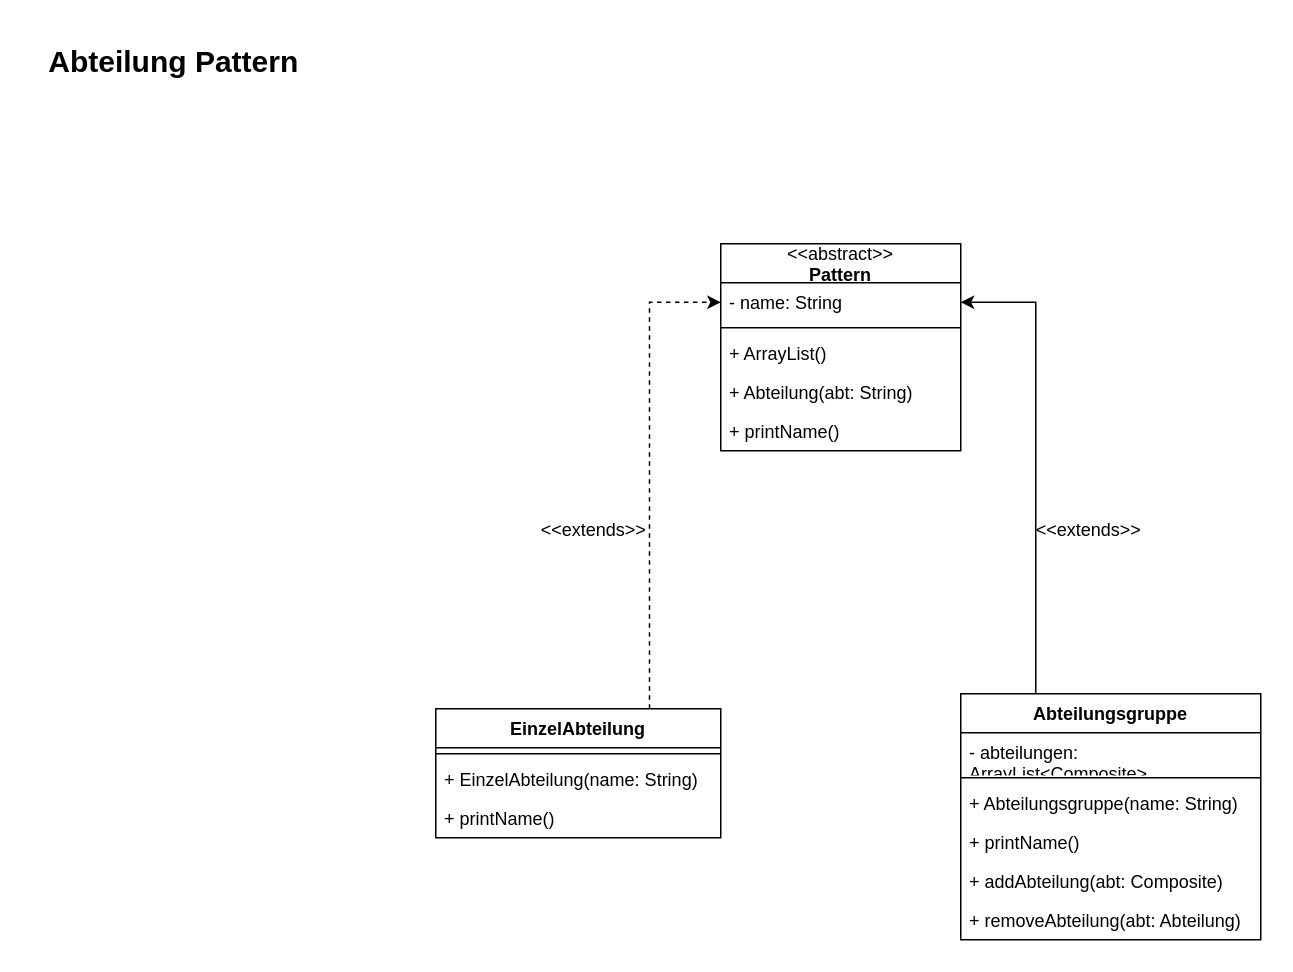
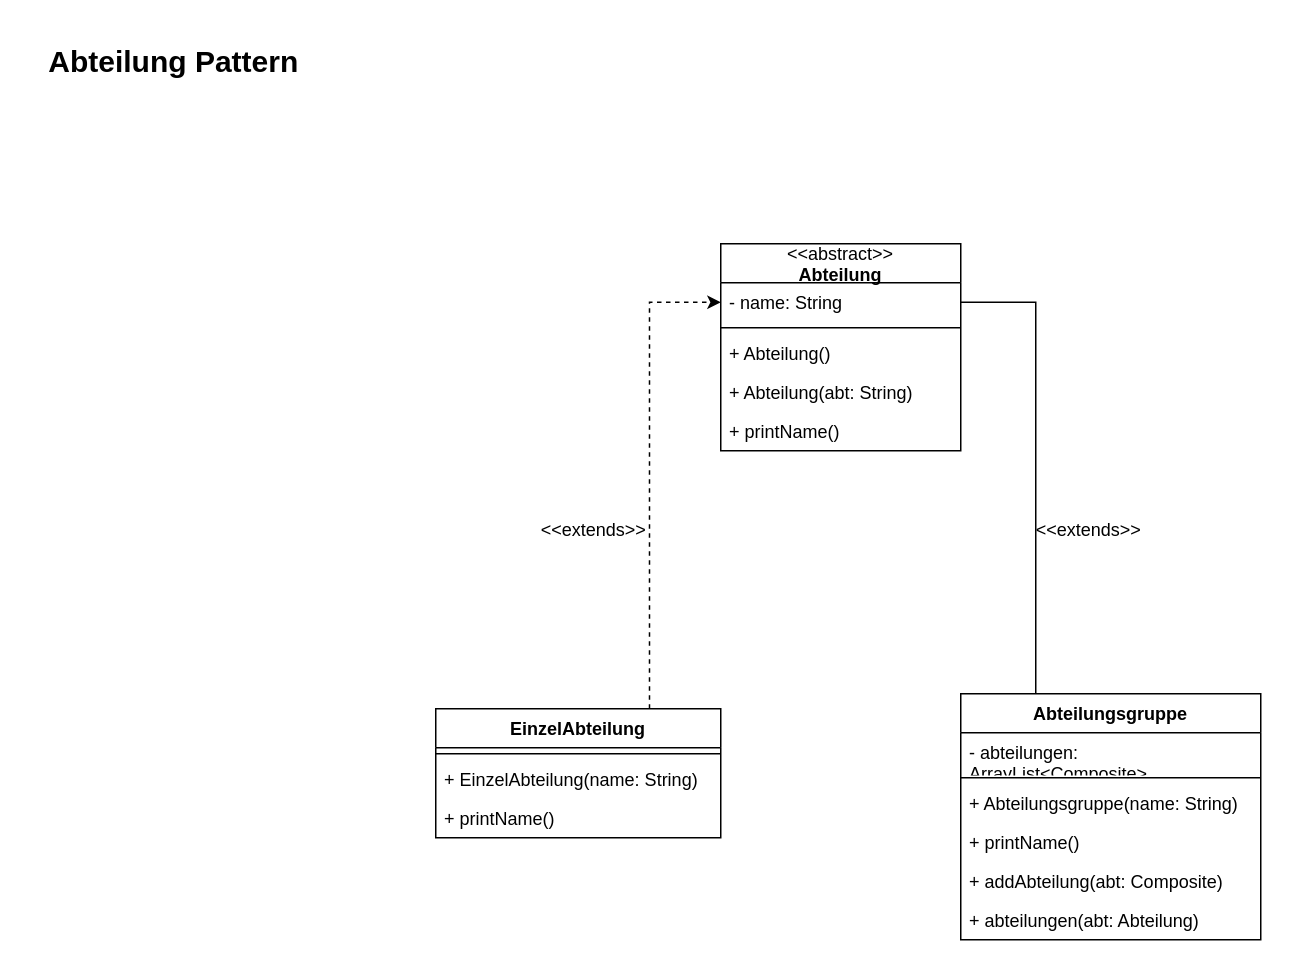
(841, 276) -> (841, 276)
(972, 302) -> (968, 302)
(791, 355) -> (788, 355)
(1112, 933) -> (1100, 922)
